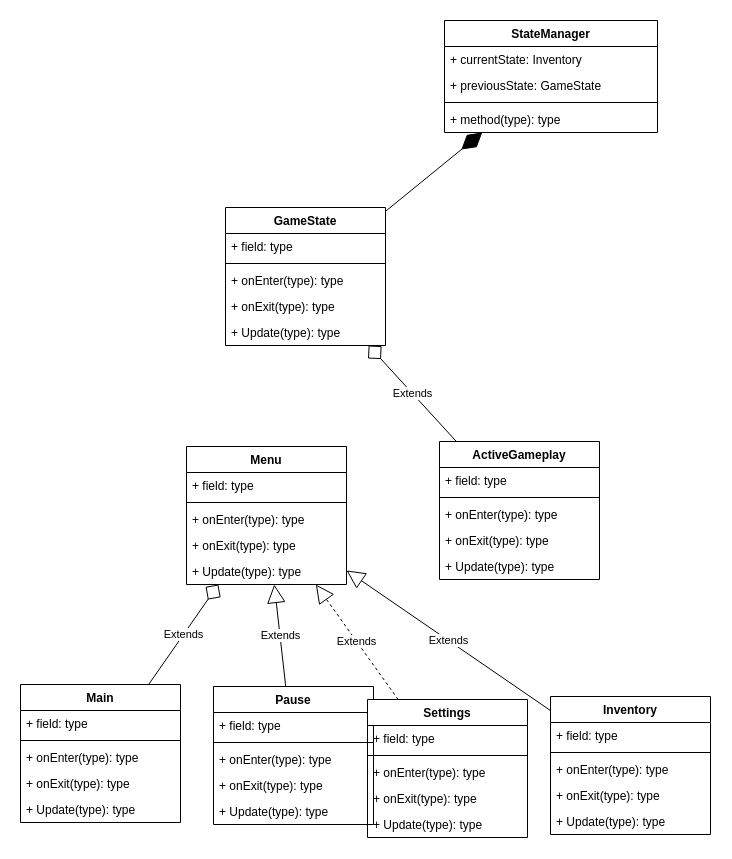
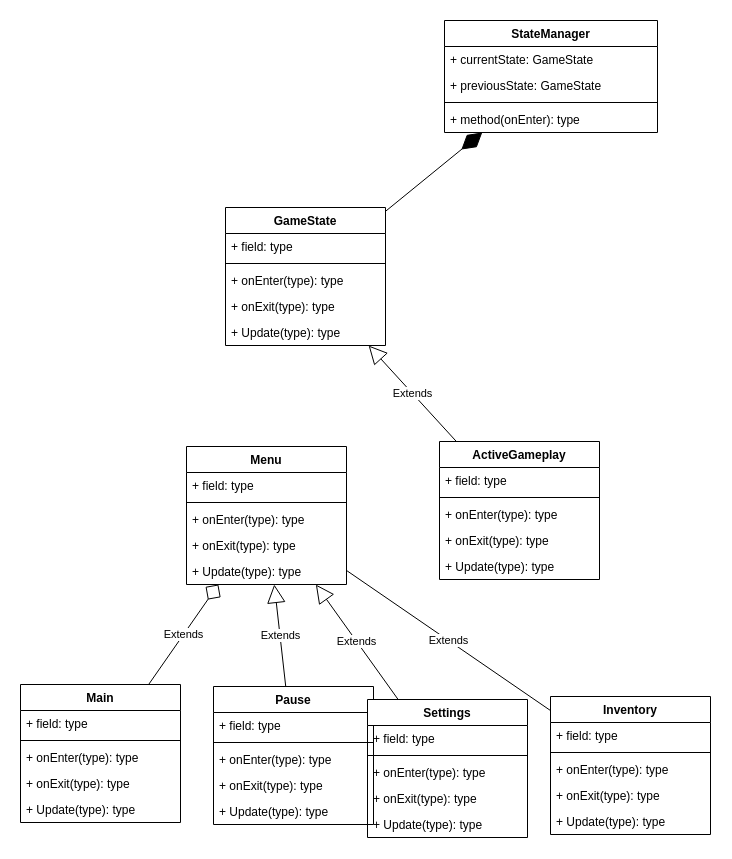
(530, 61) -> (530, 61)
(513, 121) -> (523, 121)
(381, 359) -> (382, 360)
(362, 581) -> (356, 577)
(379, 673) -> (379, 673)
